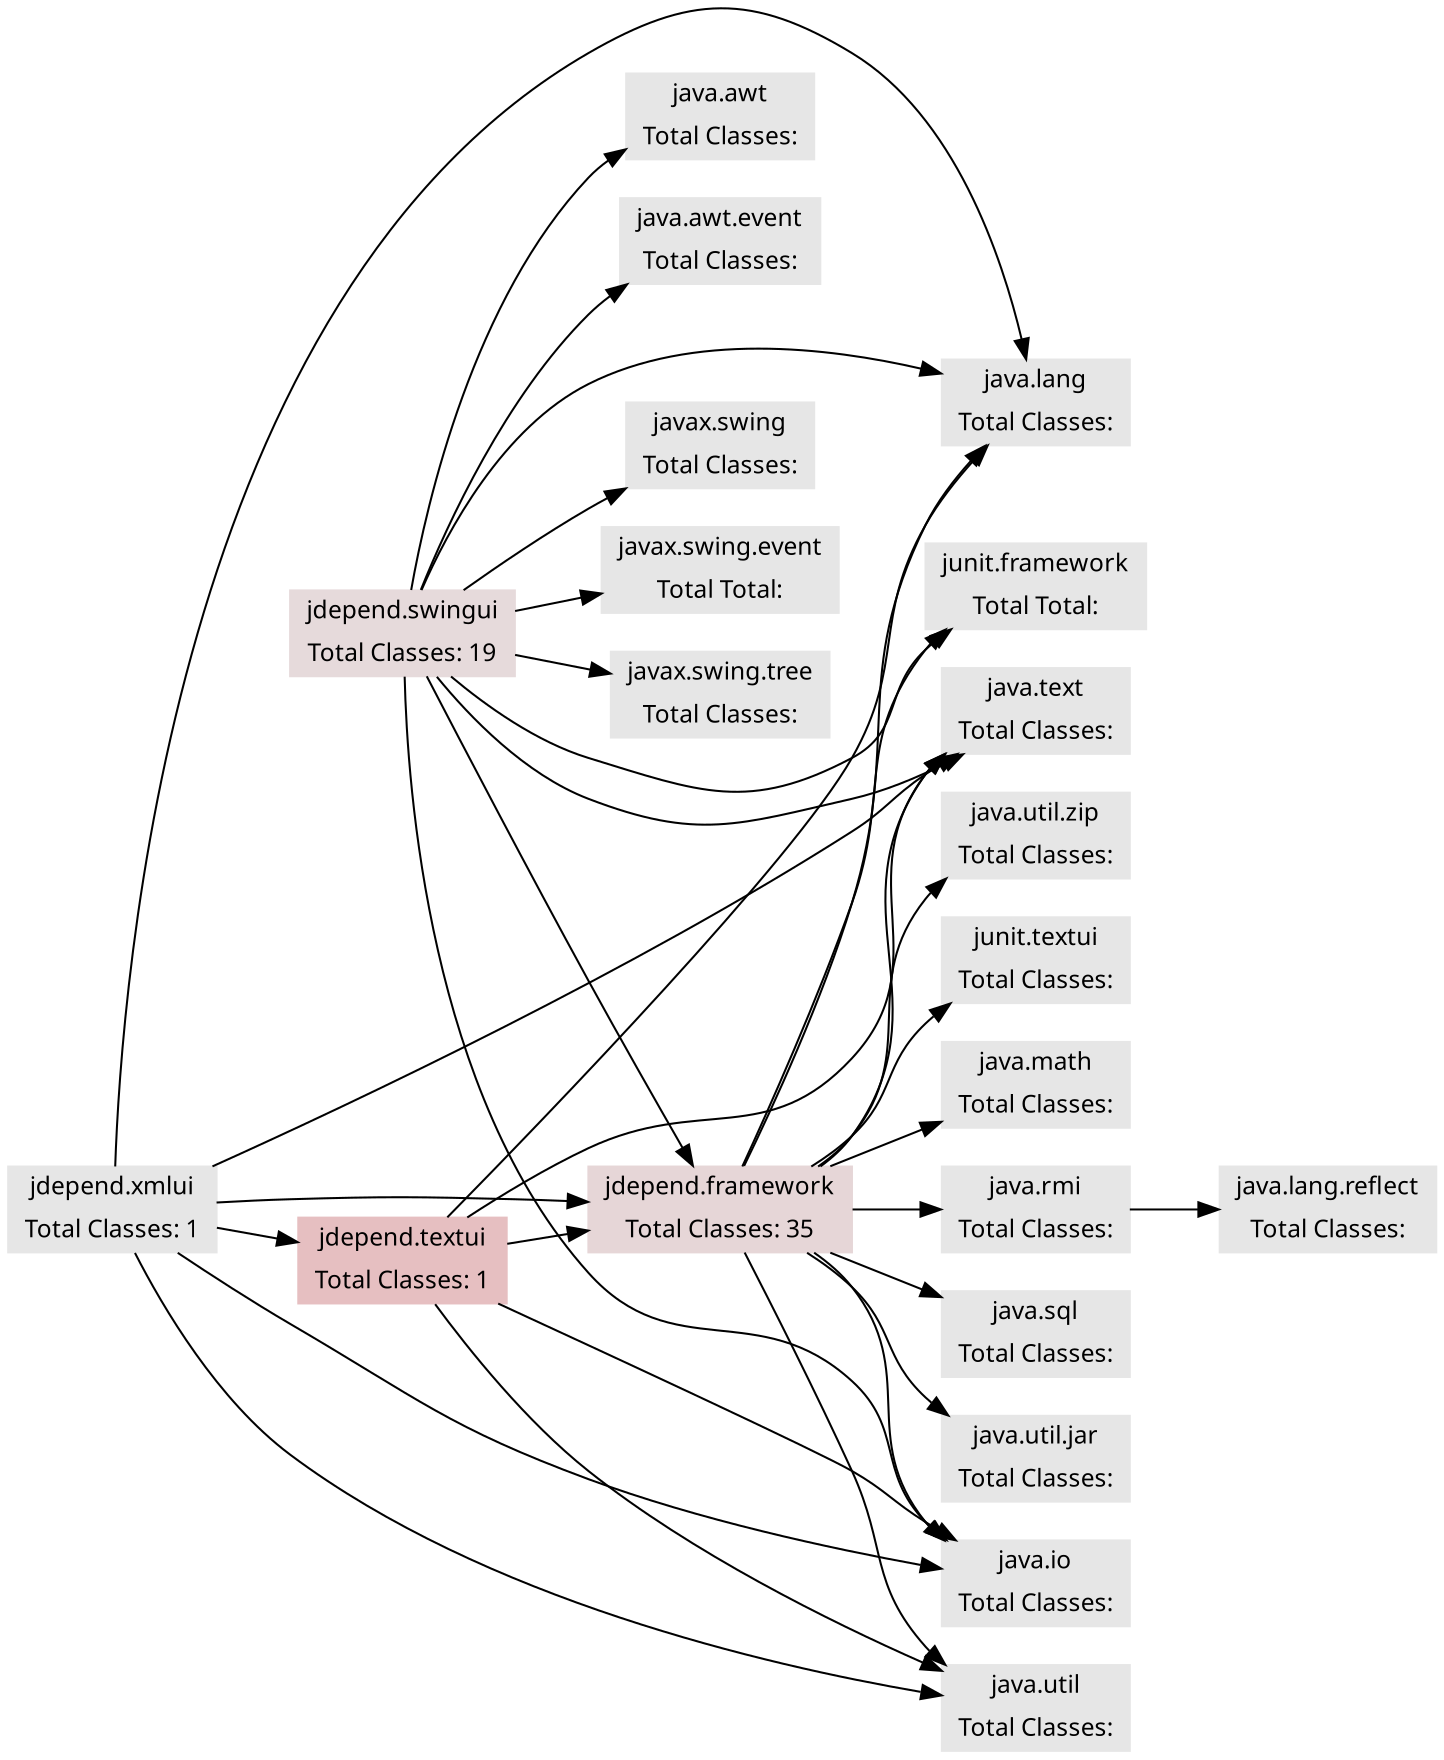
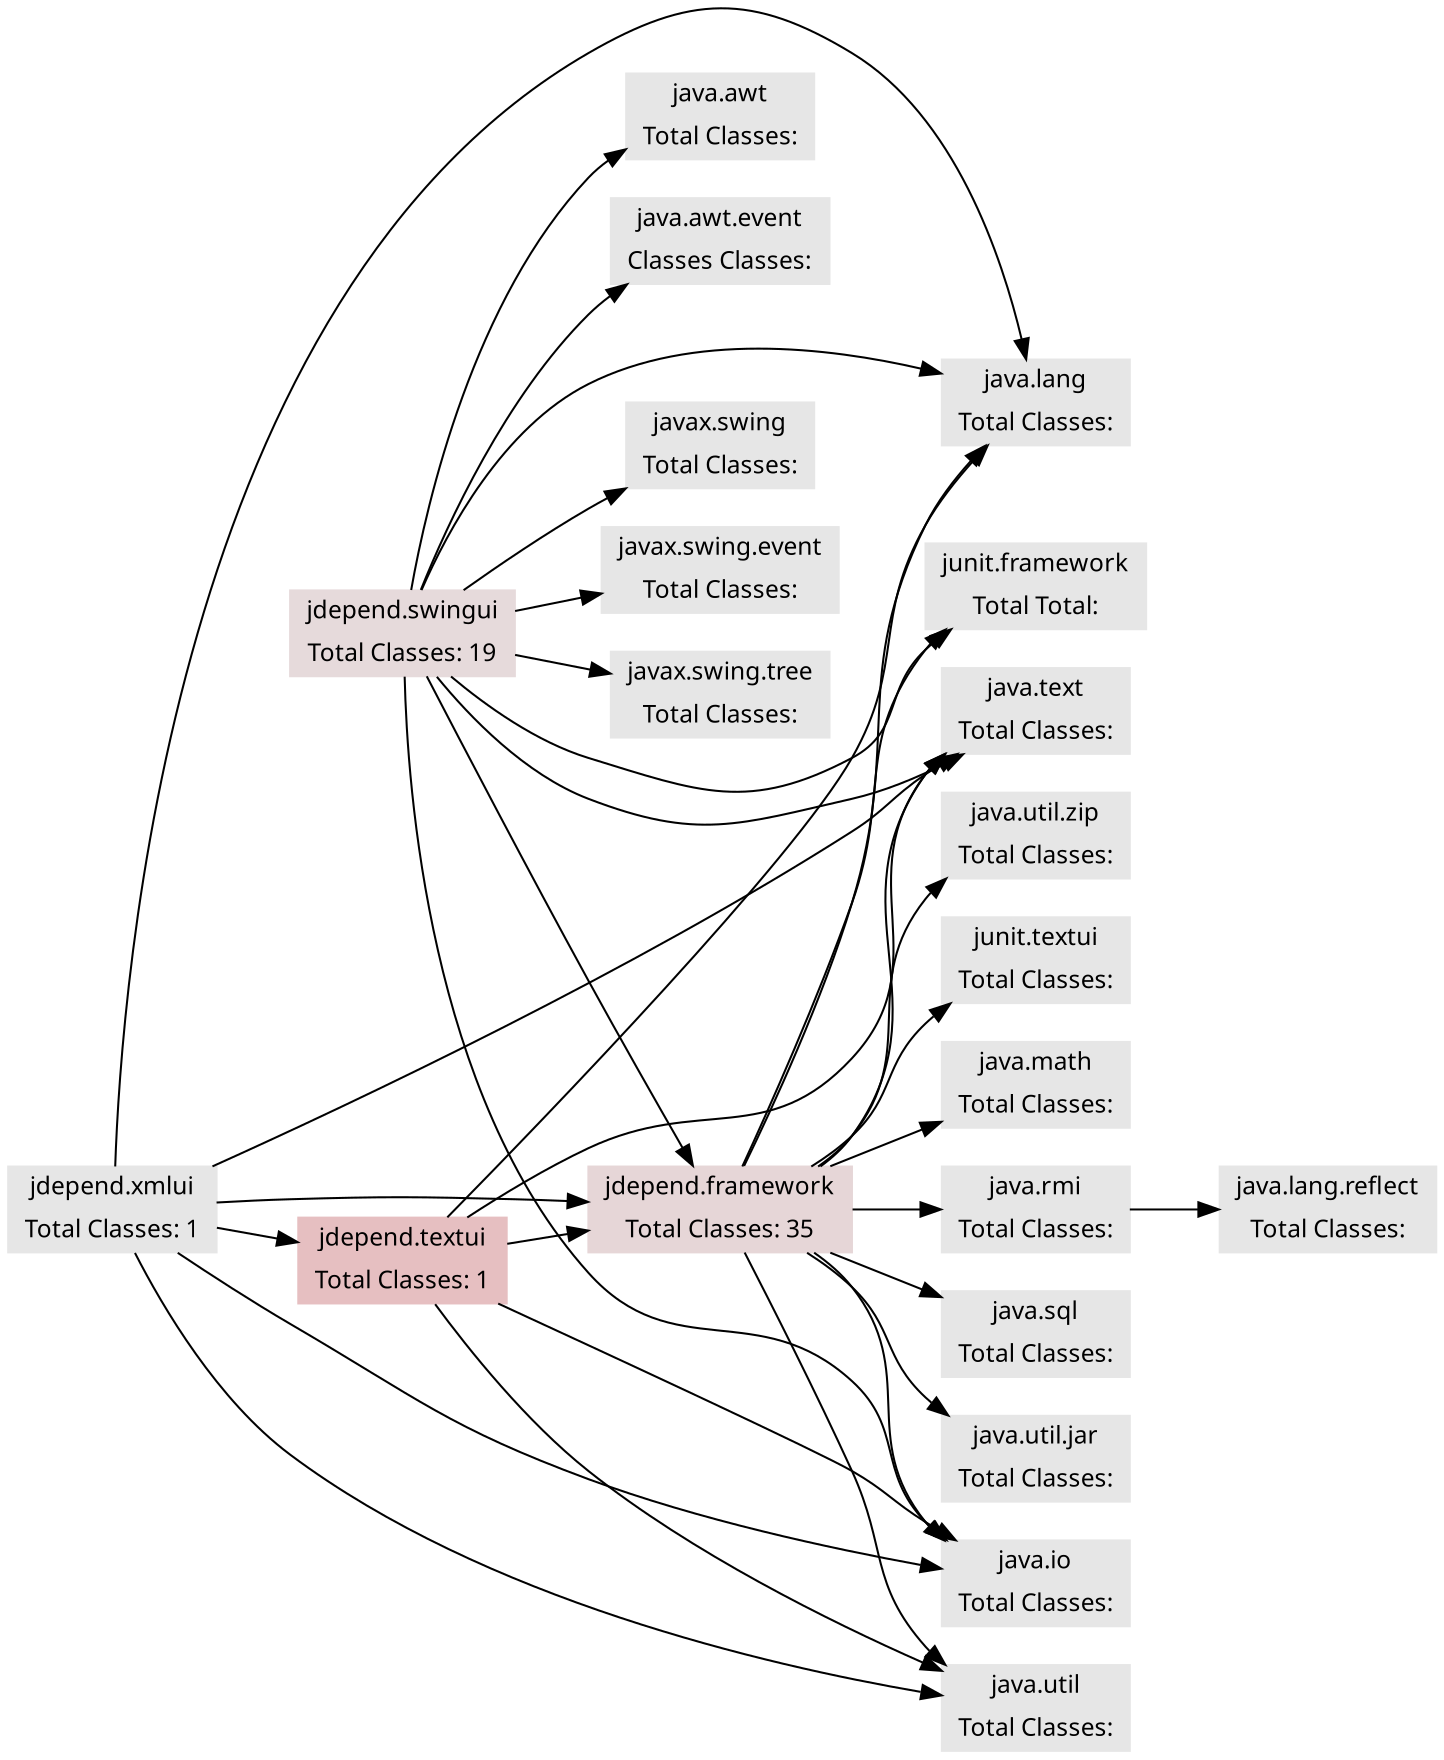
(720, 261) -> (720, 261)
(720, 590) -> (720, 590)
